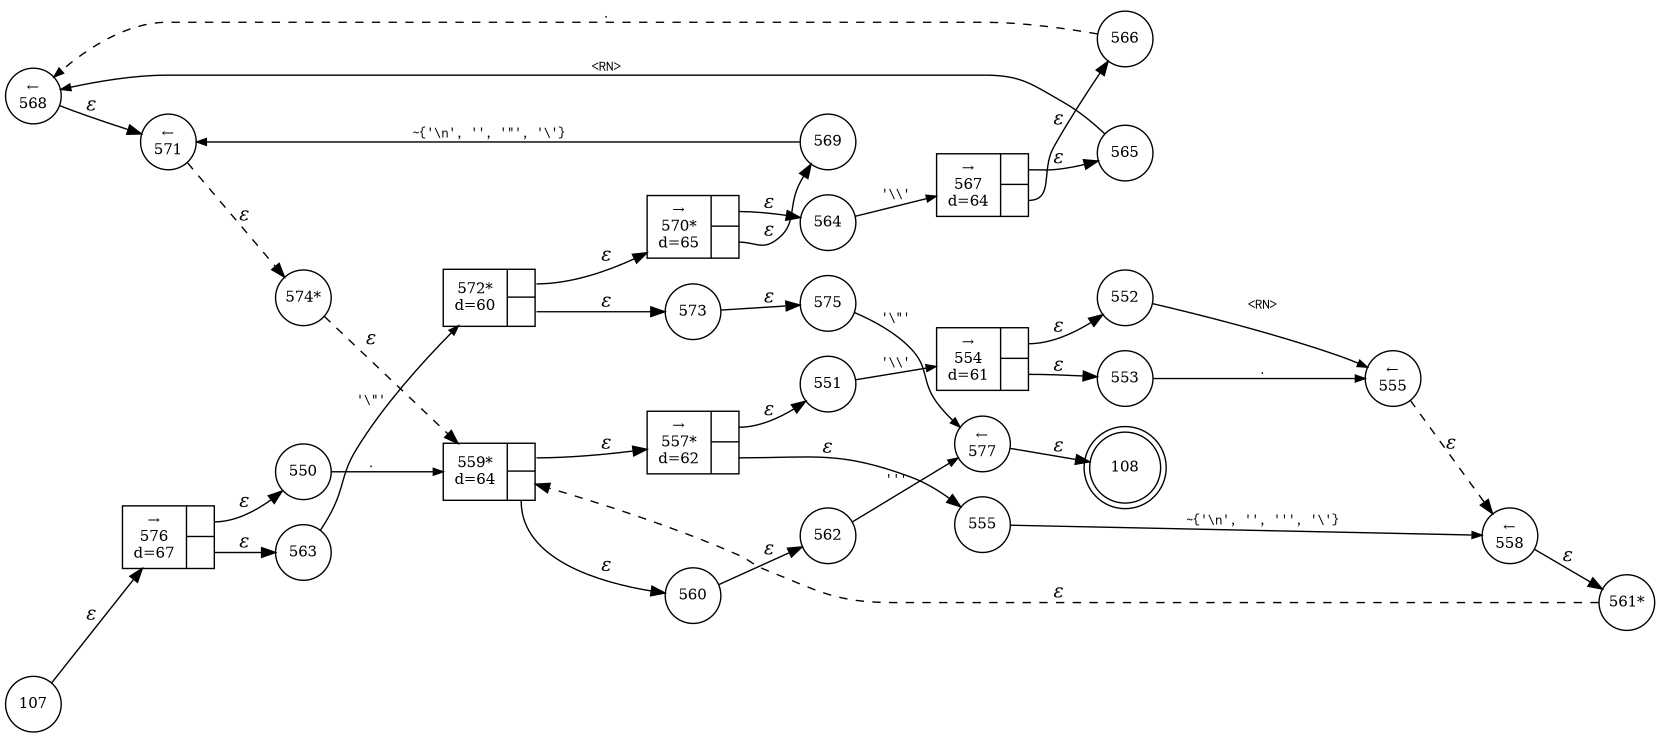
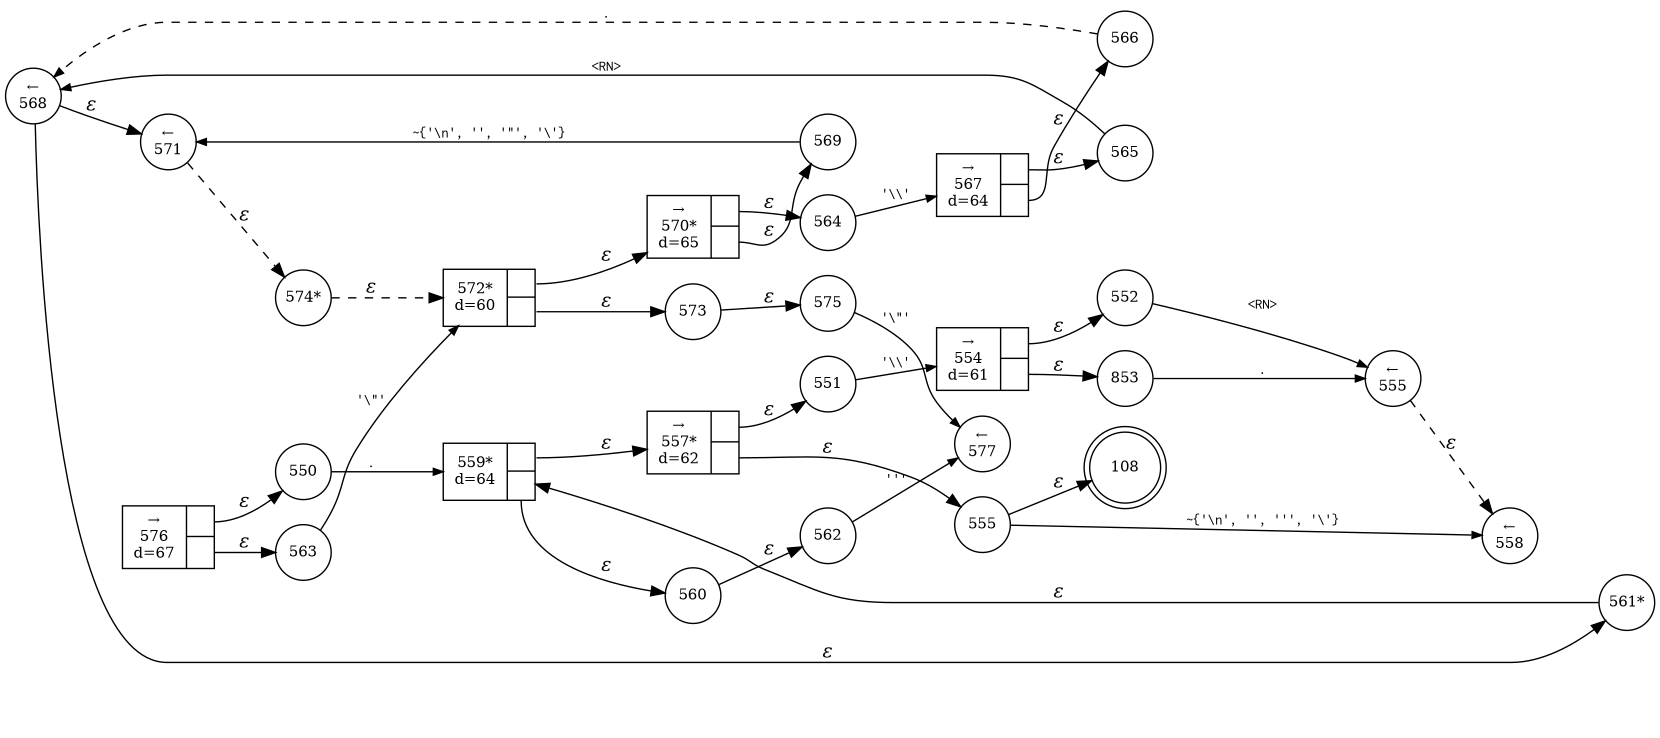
(386, 375) -> (380, 298)
(1125, 379) -> (1125, 379)
(1043, 454) -> (1044, 500)
(1562, 566) -> (596, 662)
(1064, 603) -> (1064, 603)
(33, 704) -> none
